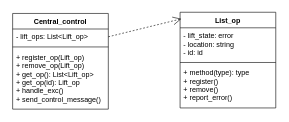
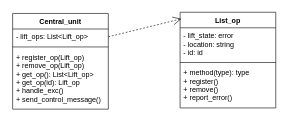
(60, 22) -> (60, 22)
